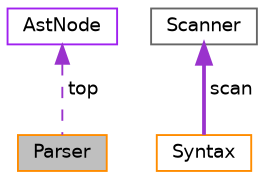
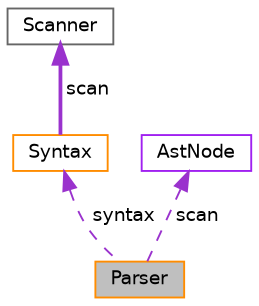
(80, 90) -> (195, 216)
none -> (89, 230)
